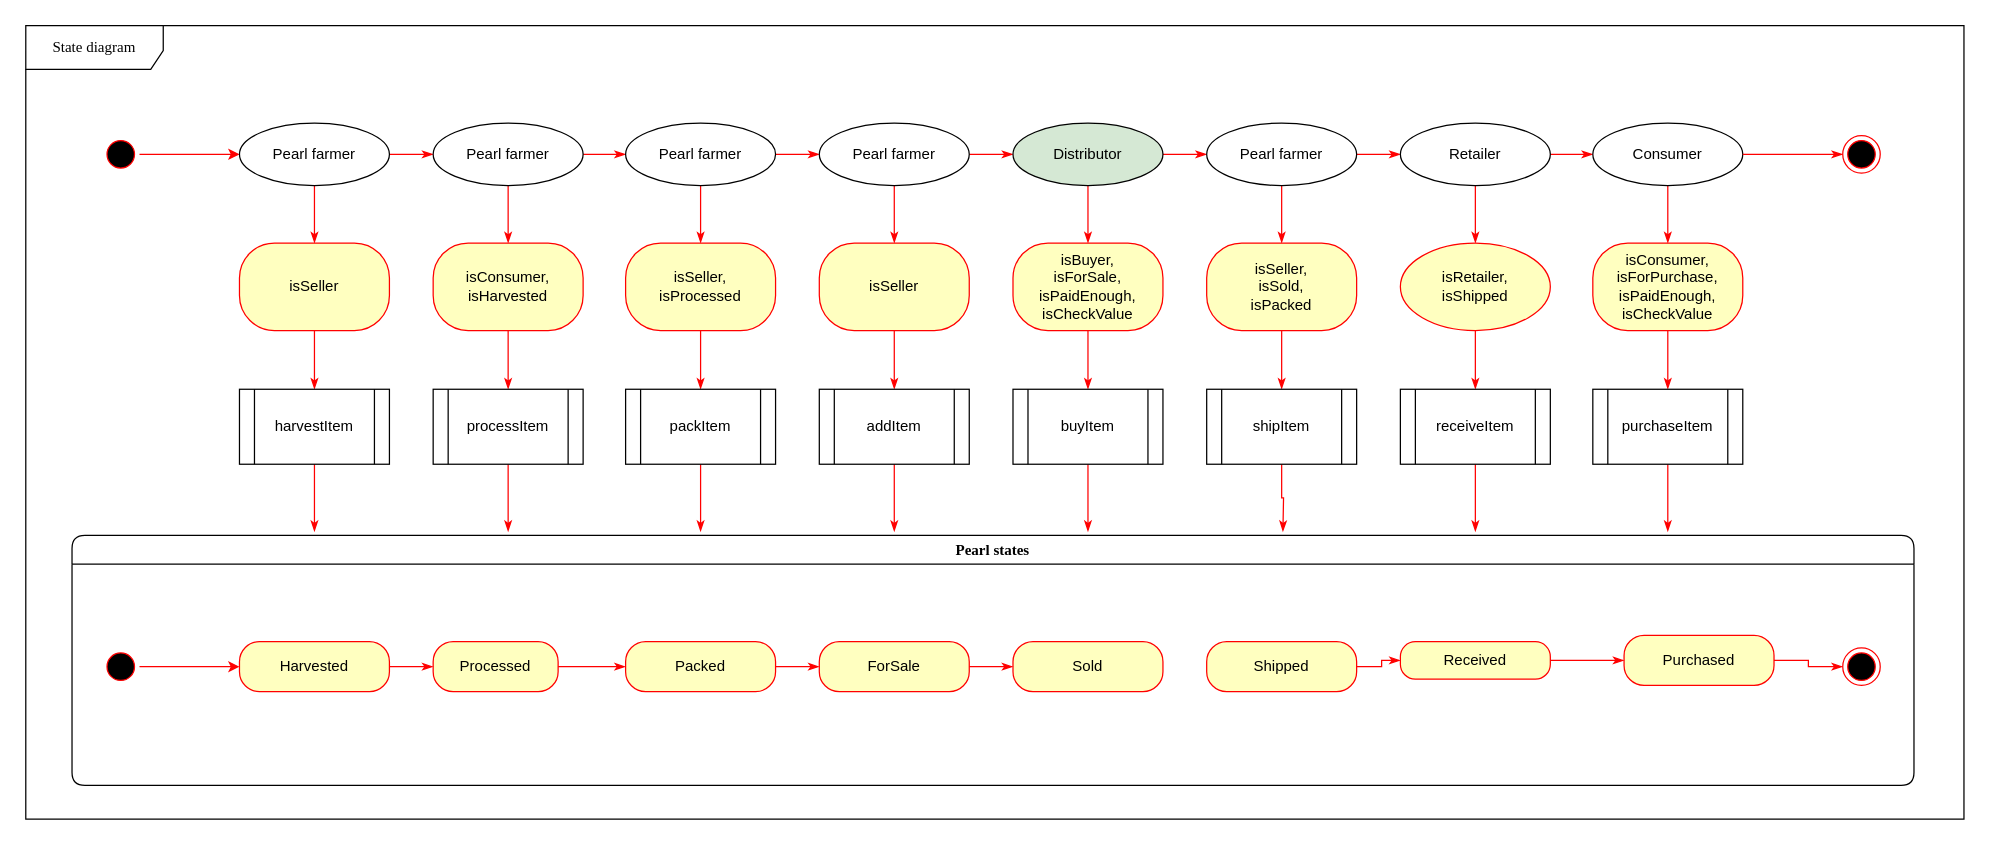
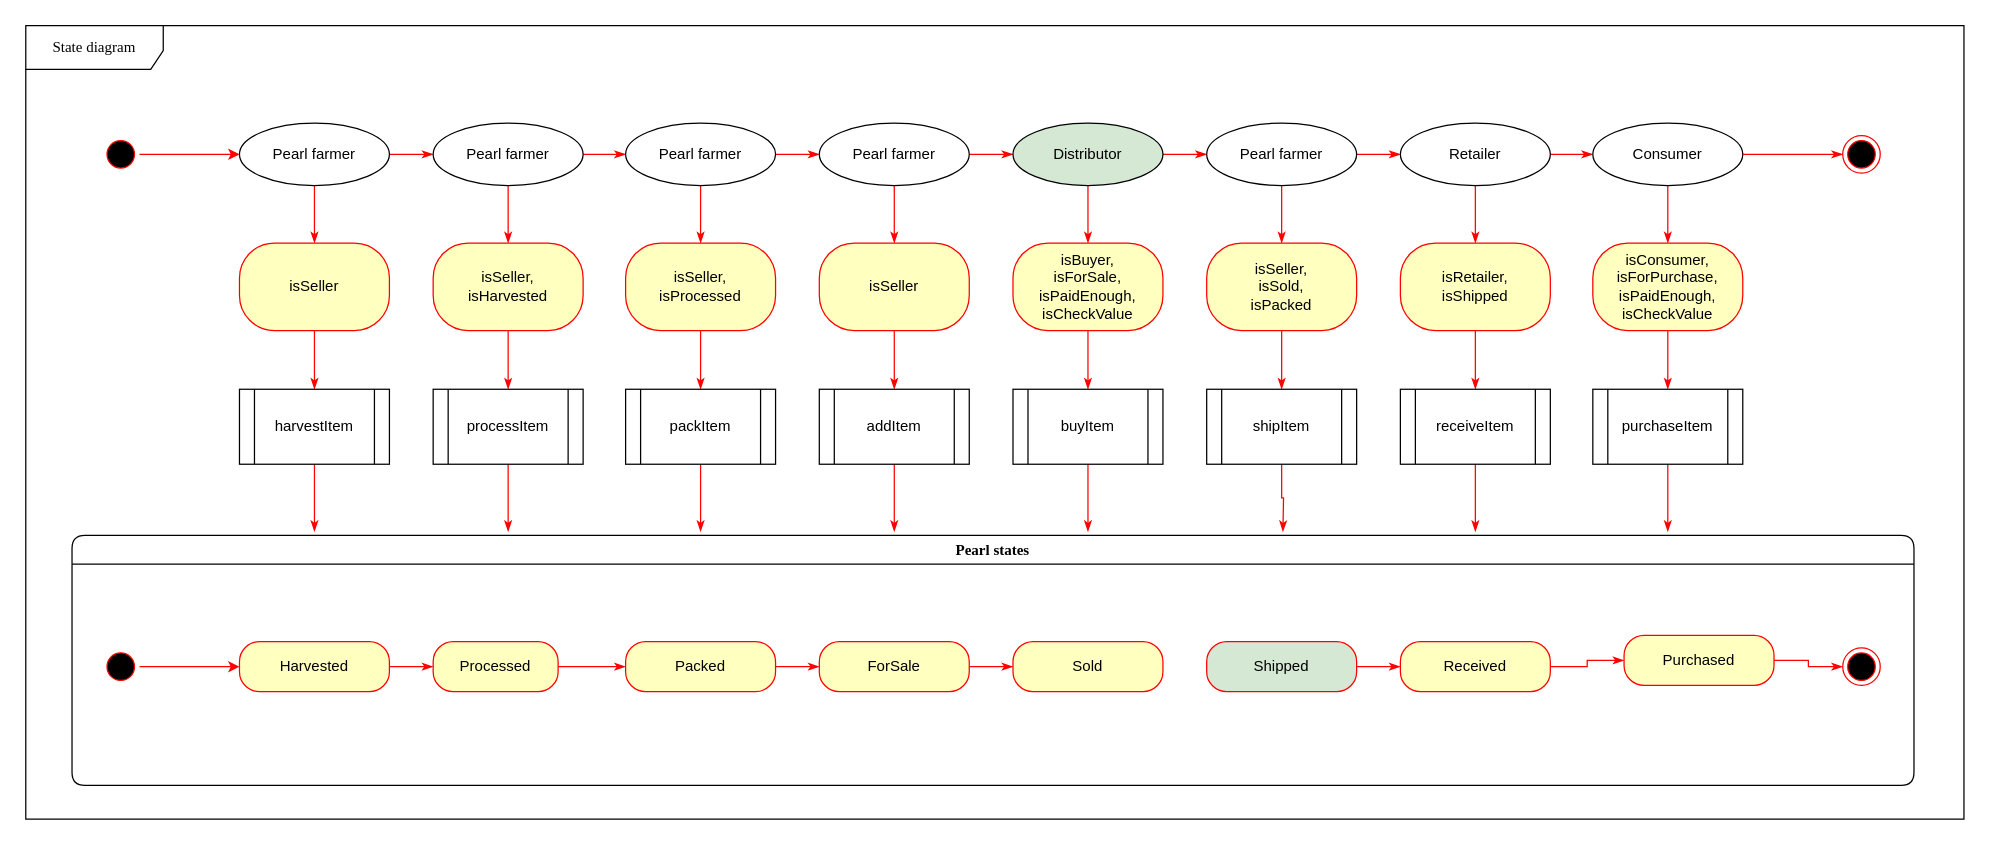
(508, 287) -> (508, 287)
(1476, 287) -> (1476, 287)
(1476, 661) -> (1476, 667)
(1282, 667) -> (1282, 667)
